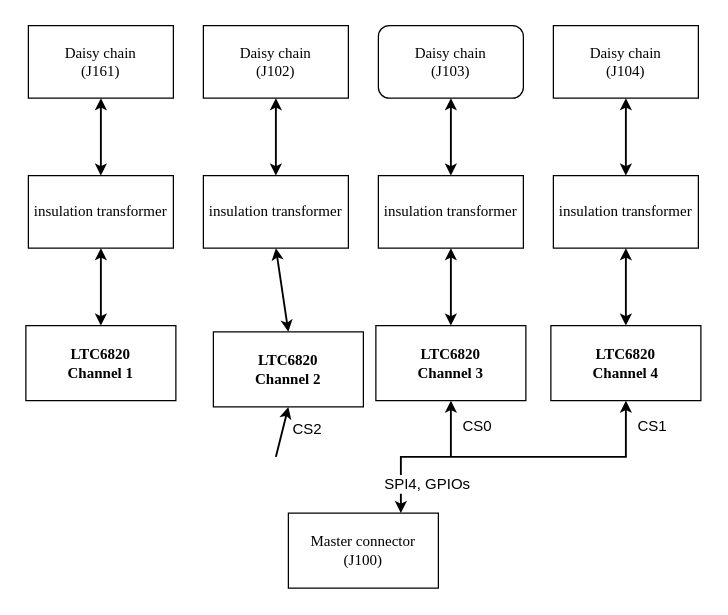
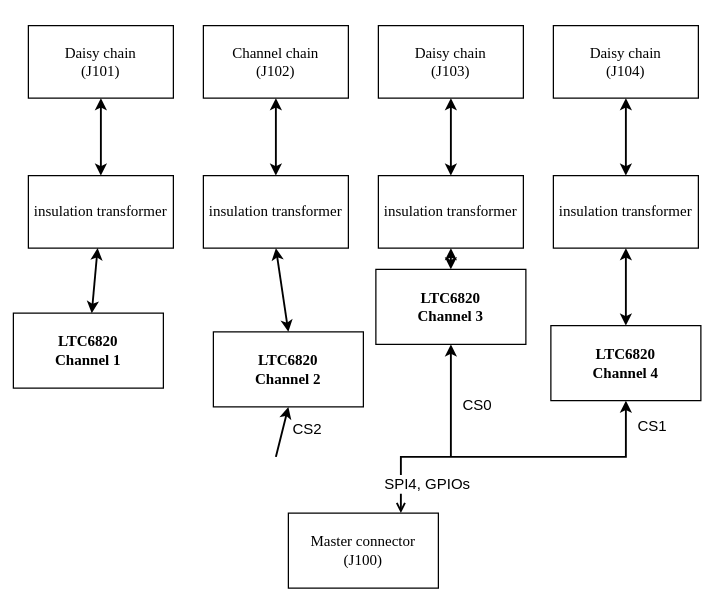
(101, 62) -> (101, 62)
(276, 62) -> (276, 62)
(451, 62) -> (451, 62)
(101, 363) -> (88, 351)
(451, 363) -> (451, 307)
(401, 502) -> (401, 503)
